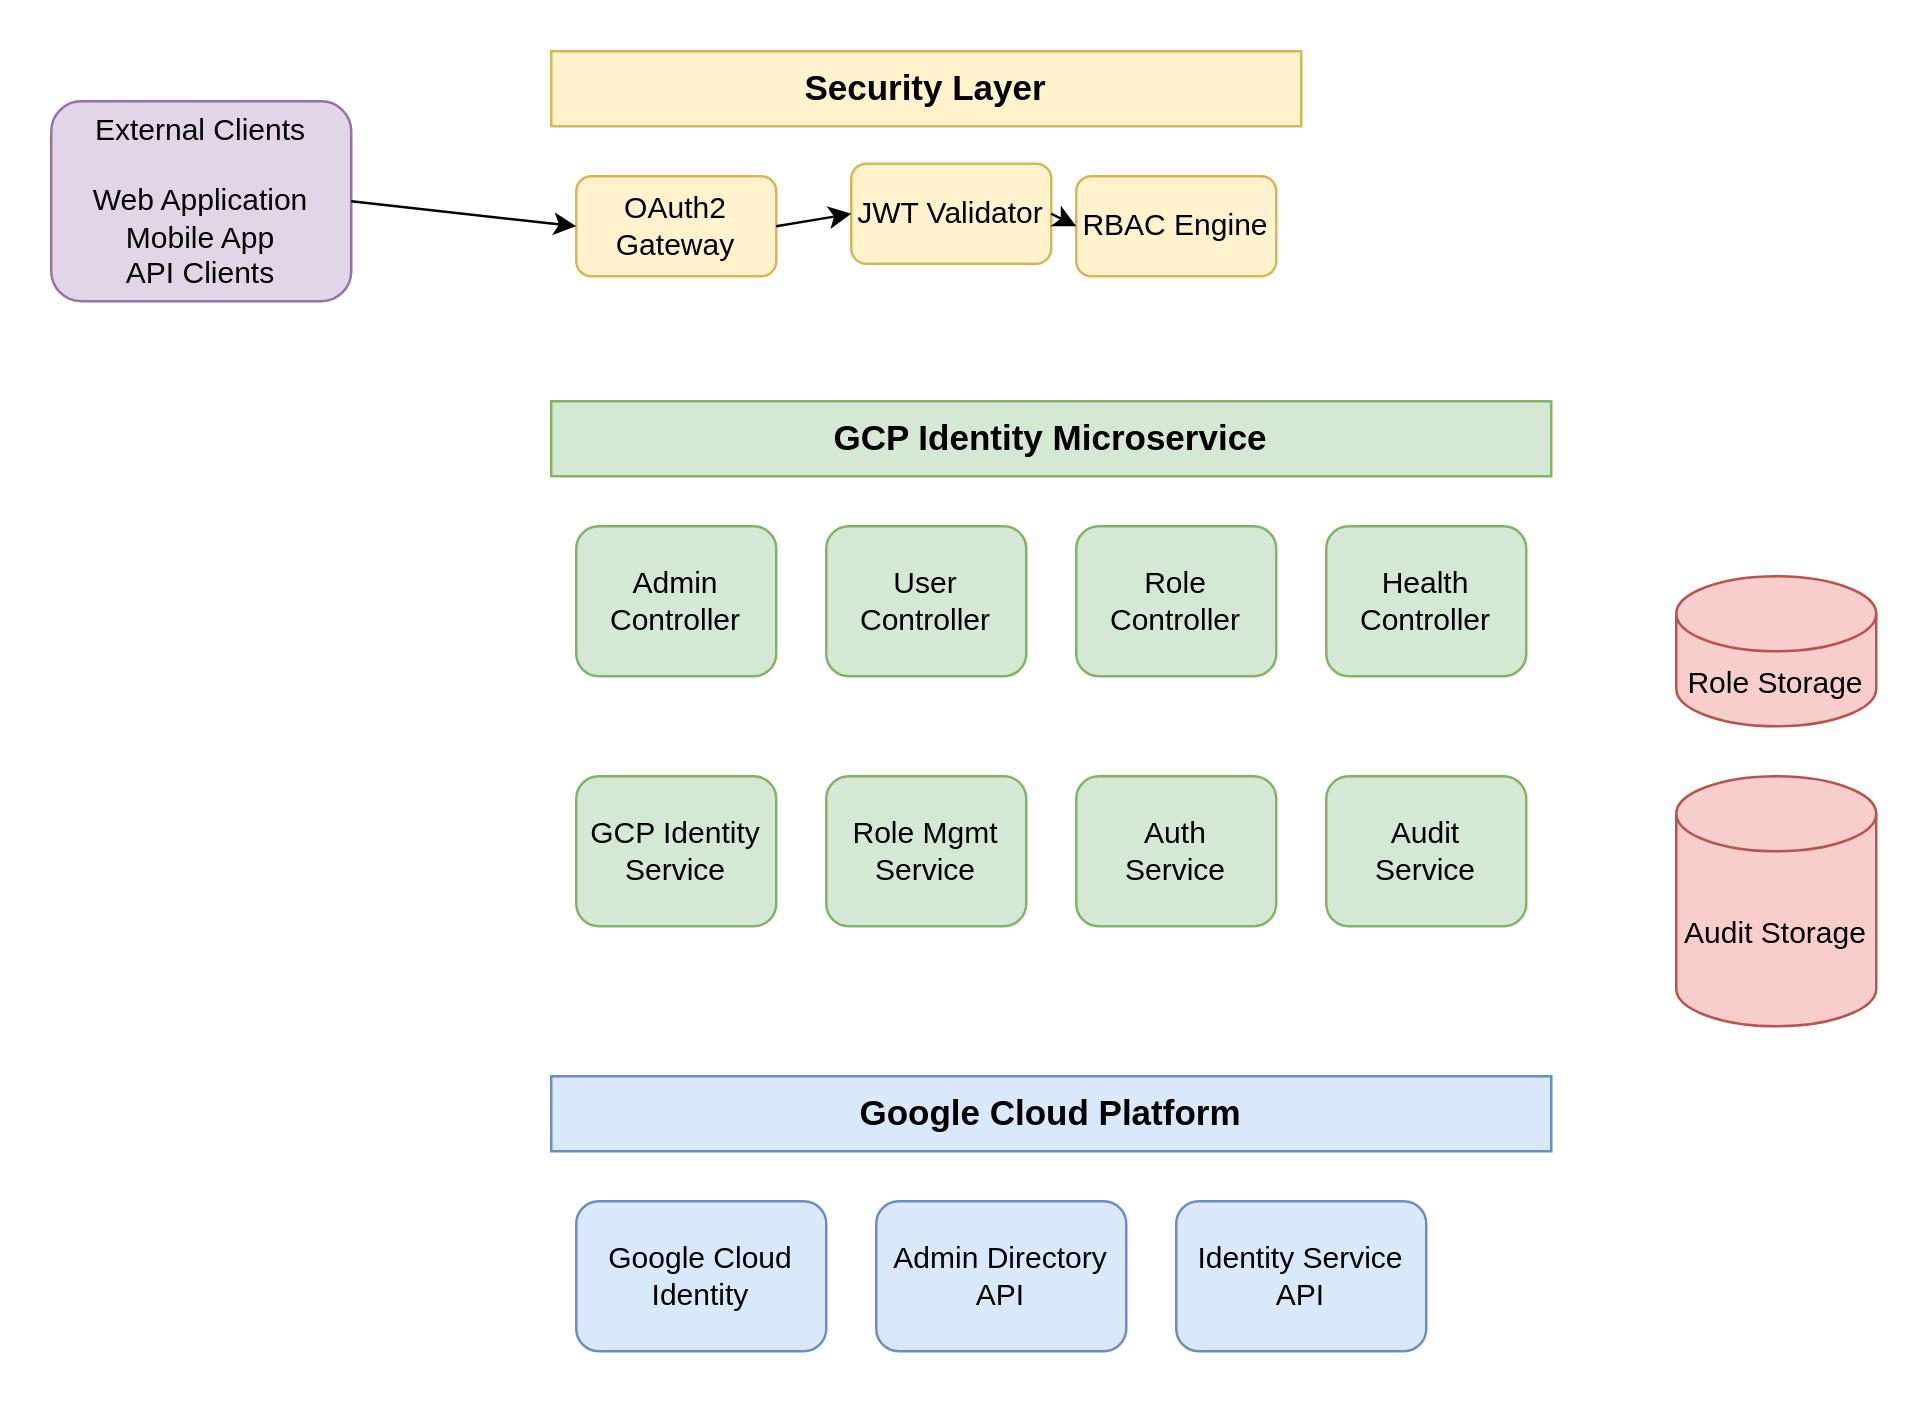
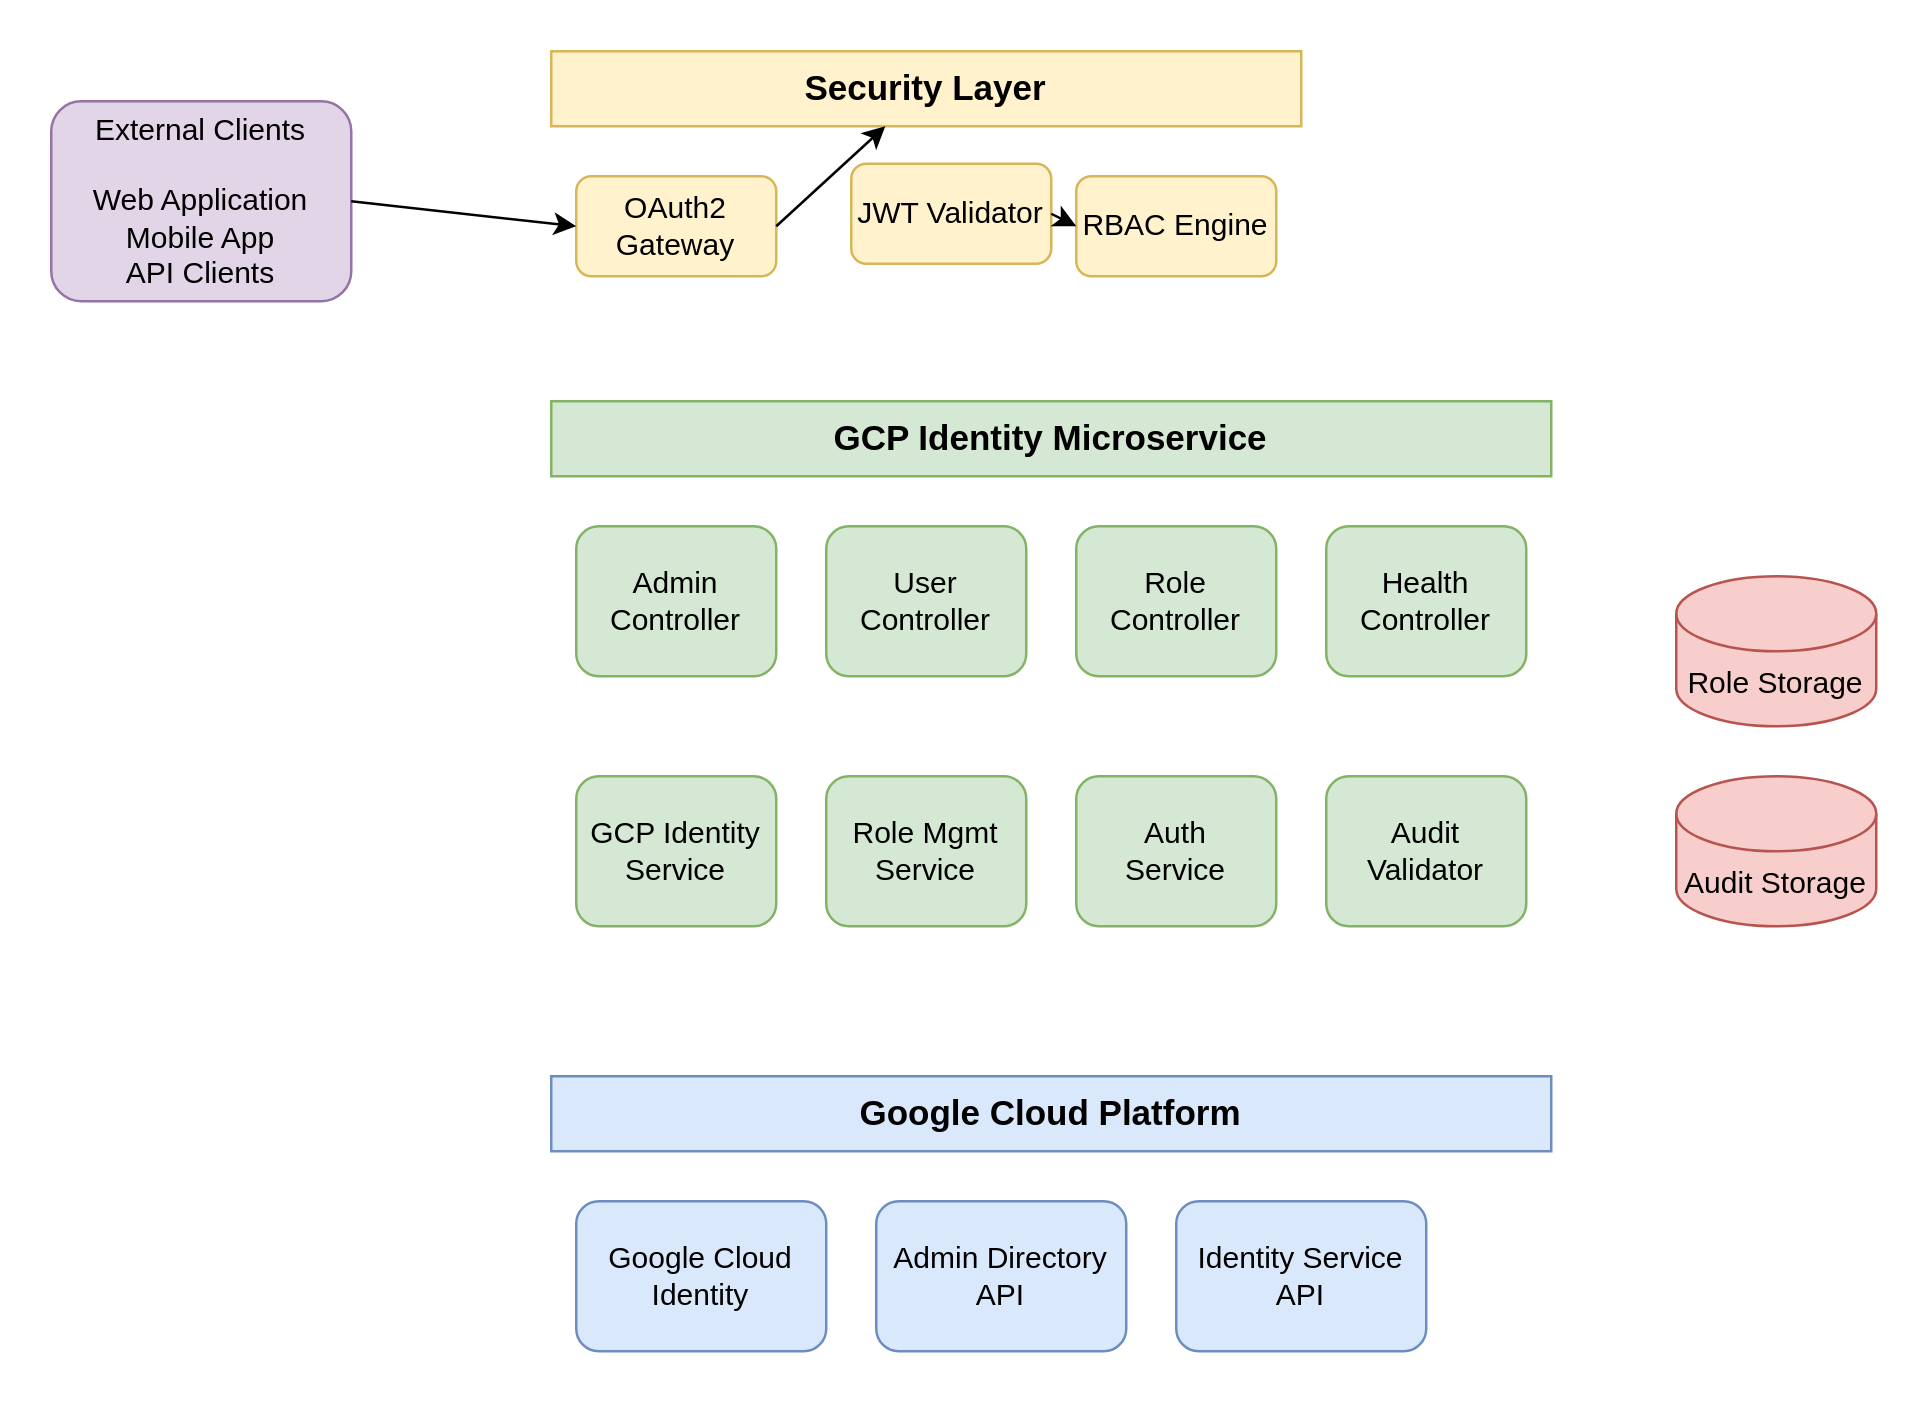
(806, 221) -> (825, 182)
(1426, 851) -> (1426, 851)
(1776, 901) -> (1776, 851)
